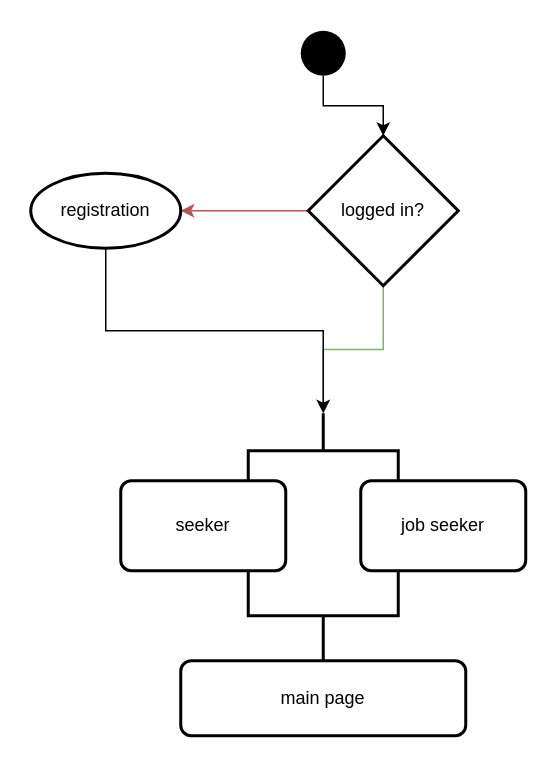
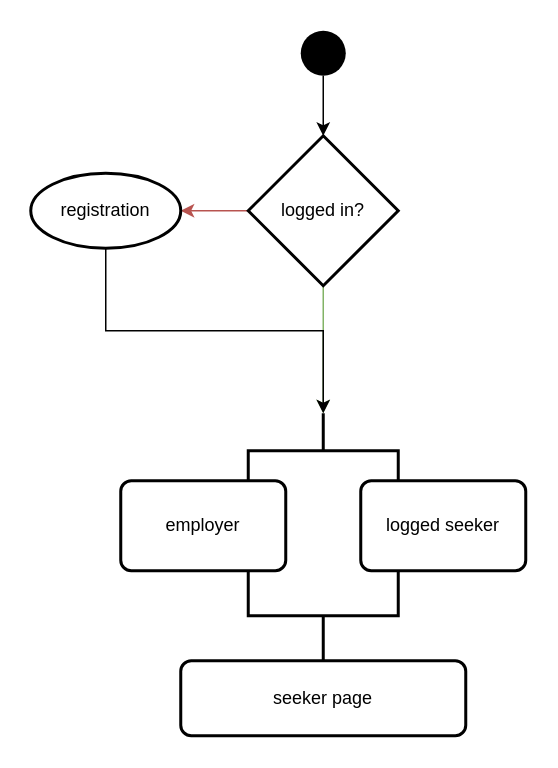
(383, 211) -> (323, 211)
(203, 526) -> (203, 526)
(443, 526) -> (443, 526)
(323, 698) -> (323, 698)
